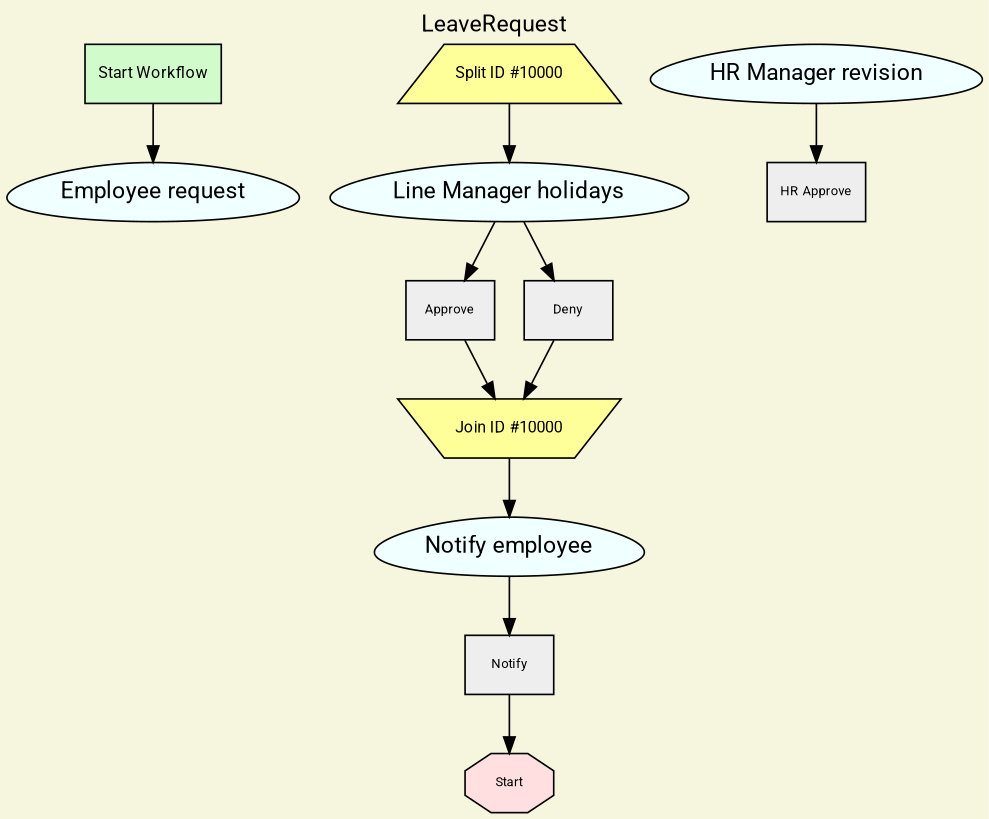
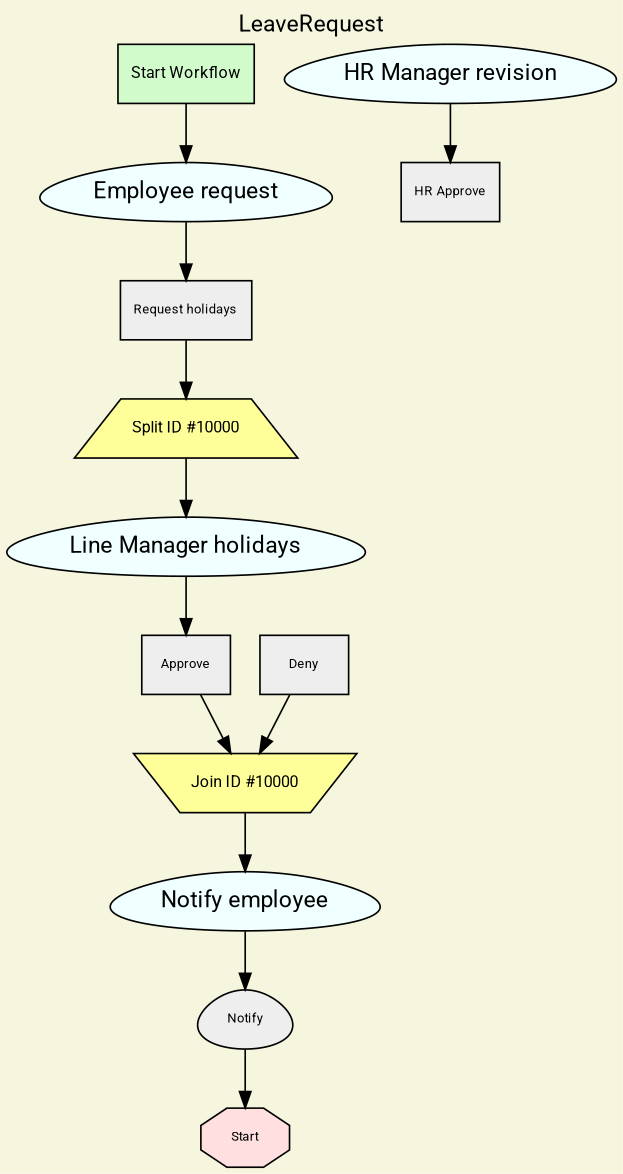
(535, 244) -> none
none -> (186, 310)
(509, 665) -> (245, 1019)
